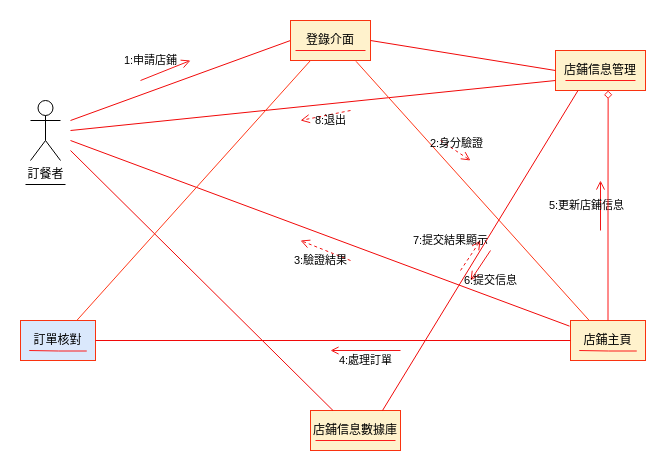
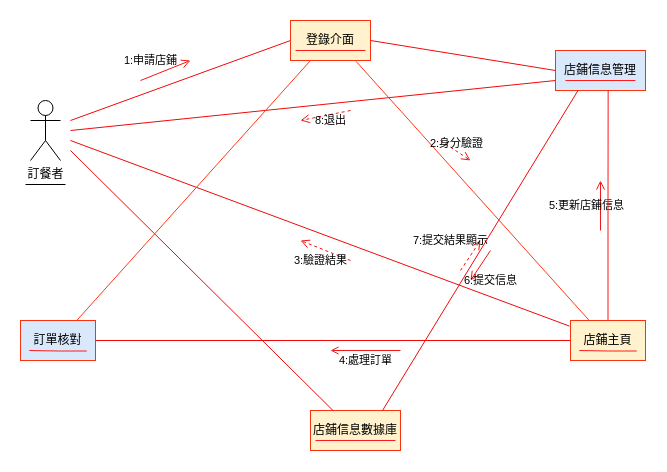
(601, 71) -> (601, 71)
(608, 99) -> (608, 95)
